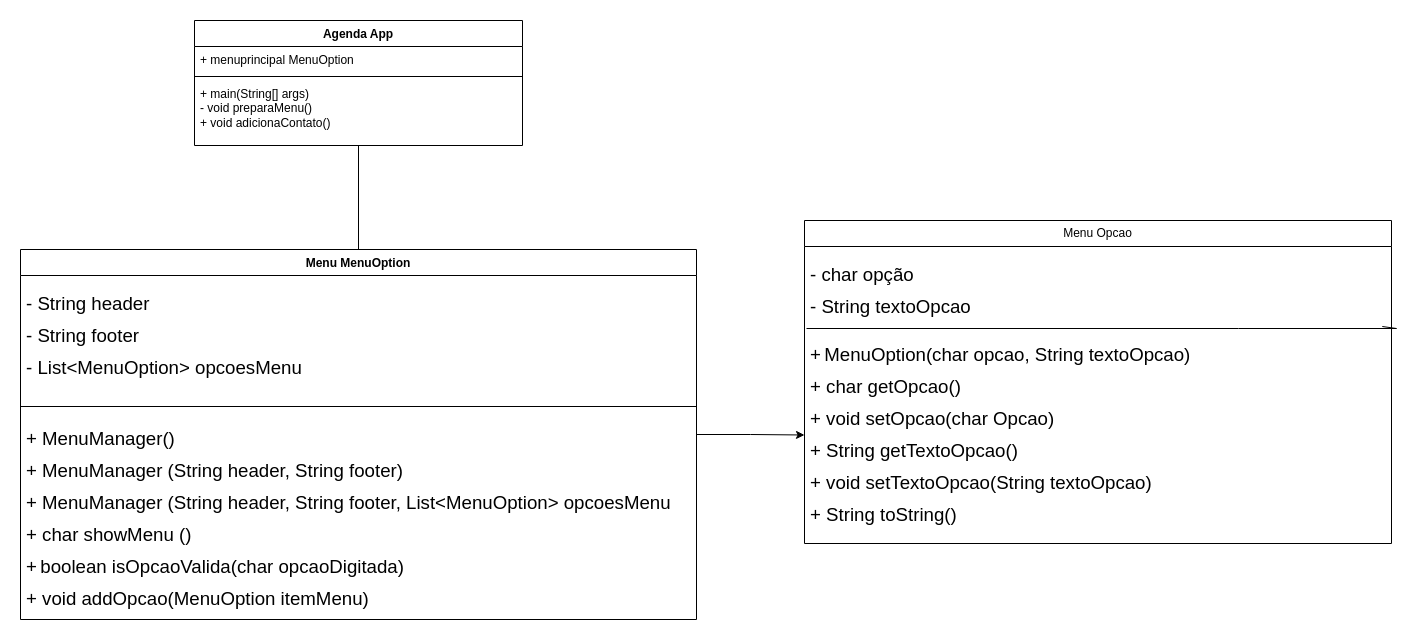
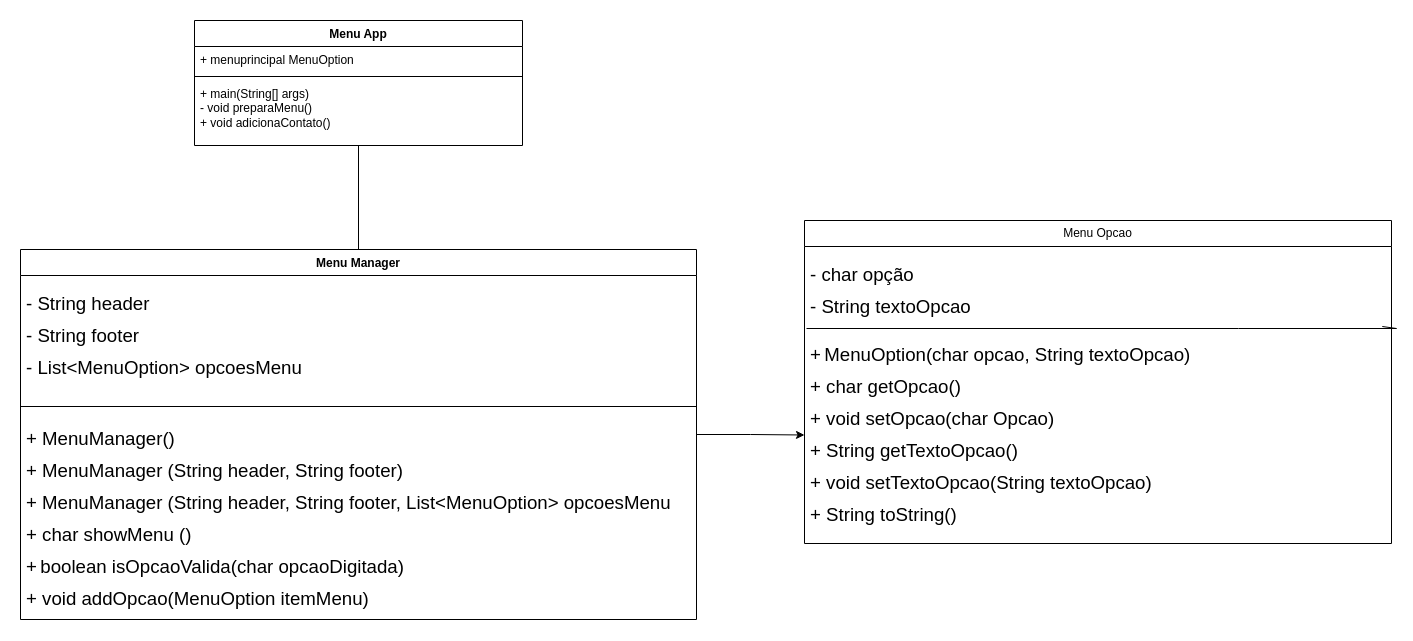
(359, 35) -> (359, 35)
(359, 264) -> (359, 264)
